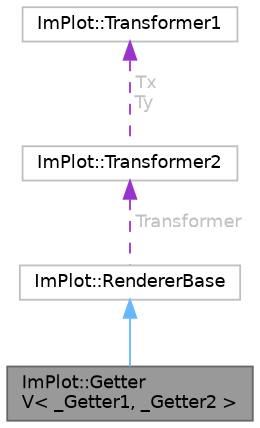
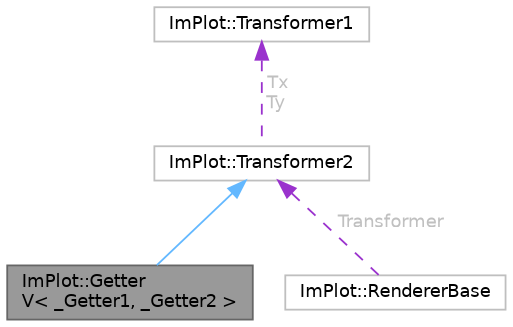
(130, 342) -> (194, 229)
